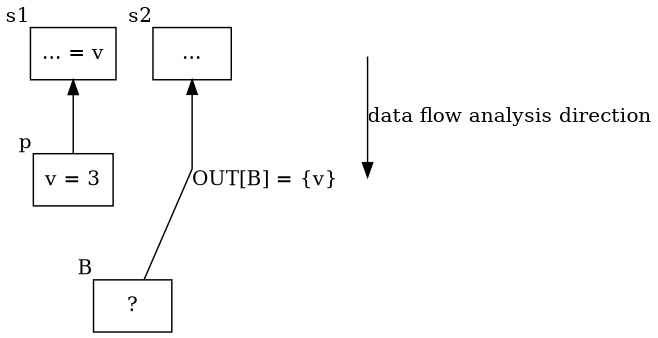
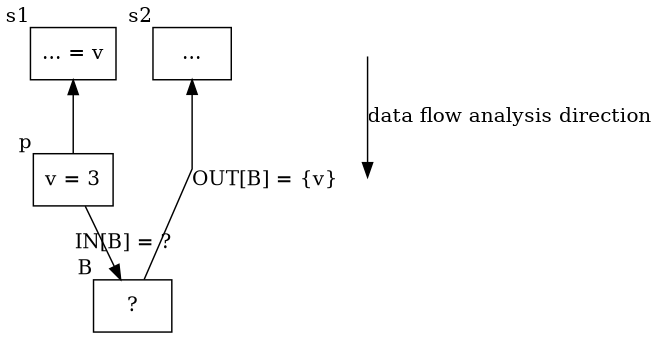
none -> (100, 236)
